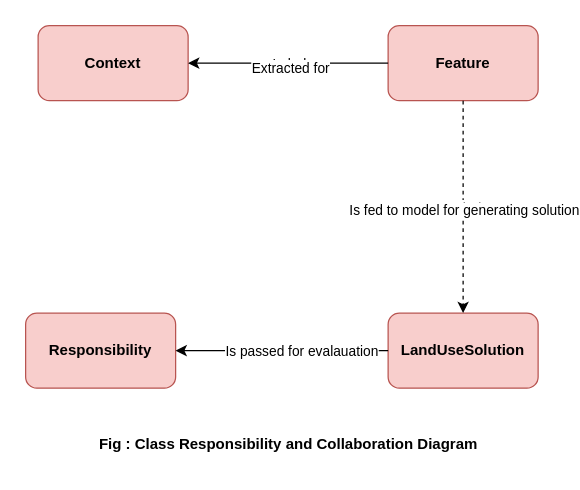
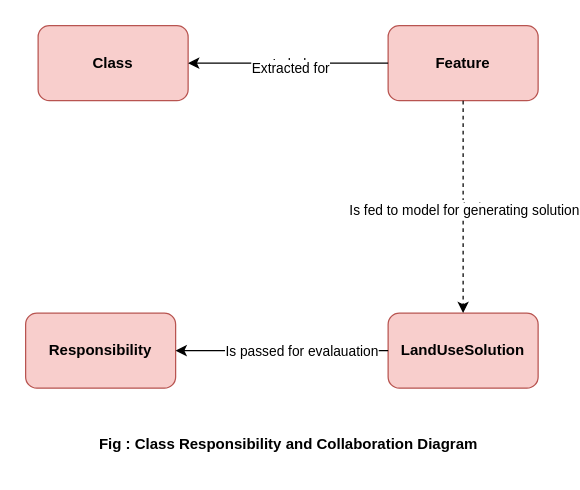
(113, 63) -> (113, 63)
